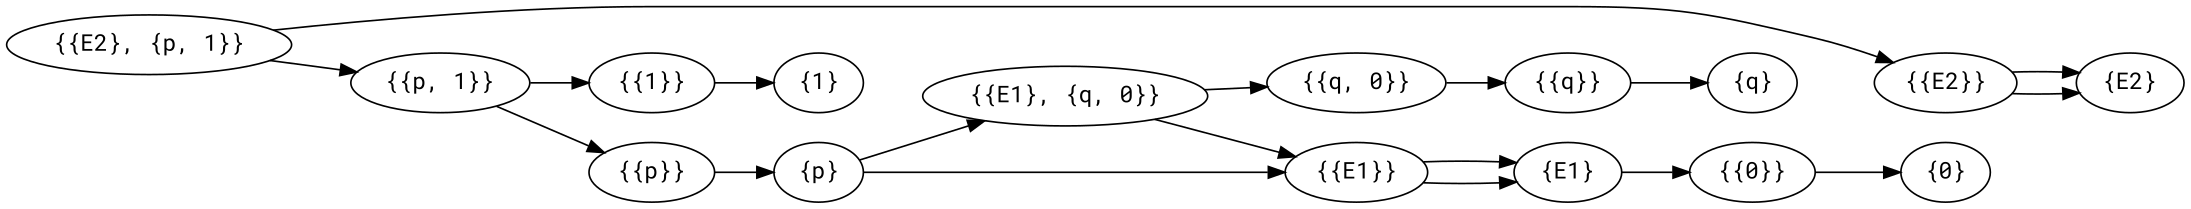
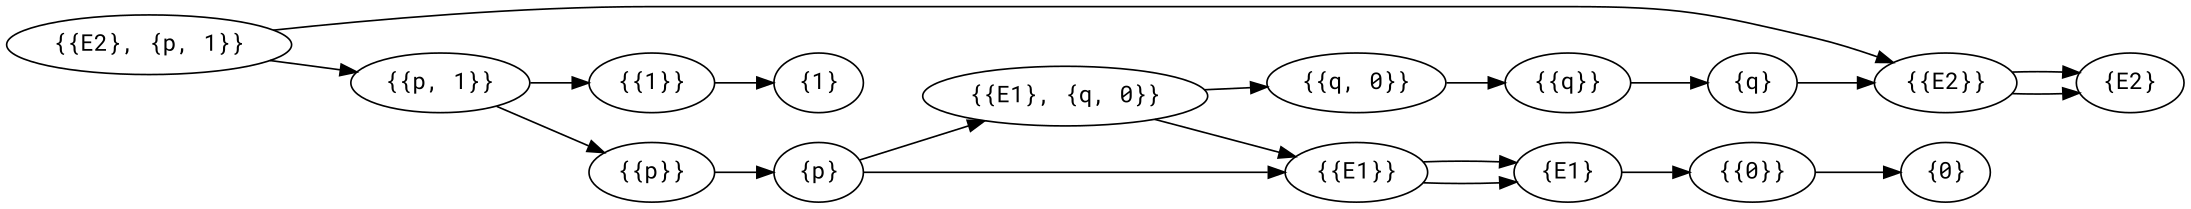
none -> (1827, 83)
